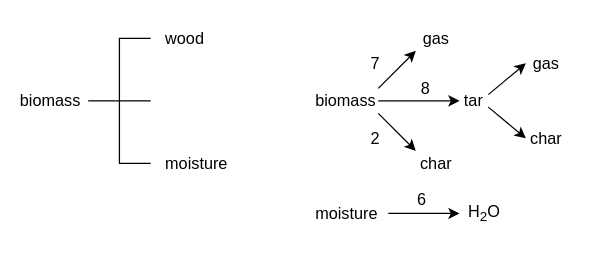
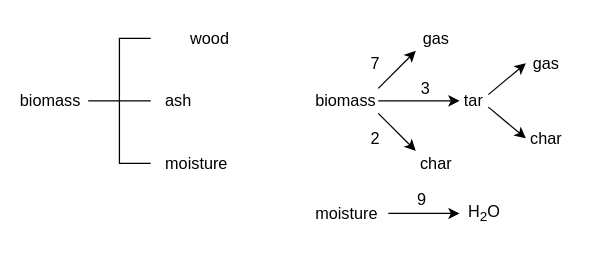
(188, 38) -> (213, 38)
(426, 88) -> (426, 88)
none -> (188, 101)
(422, 199) -> (422, 199)
